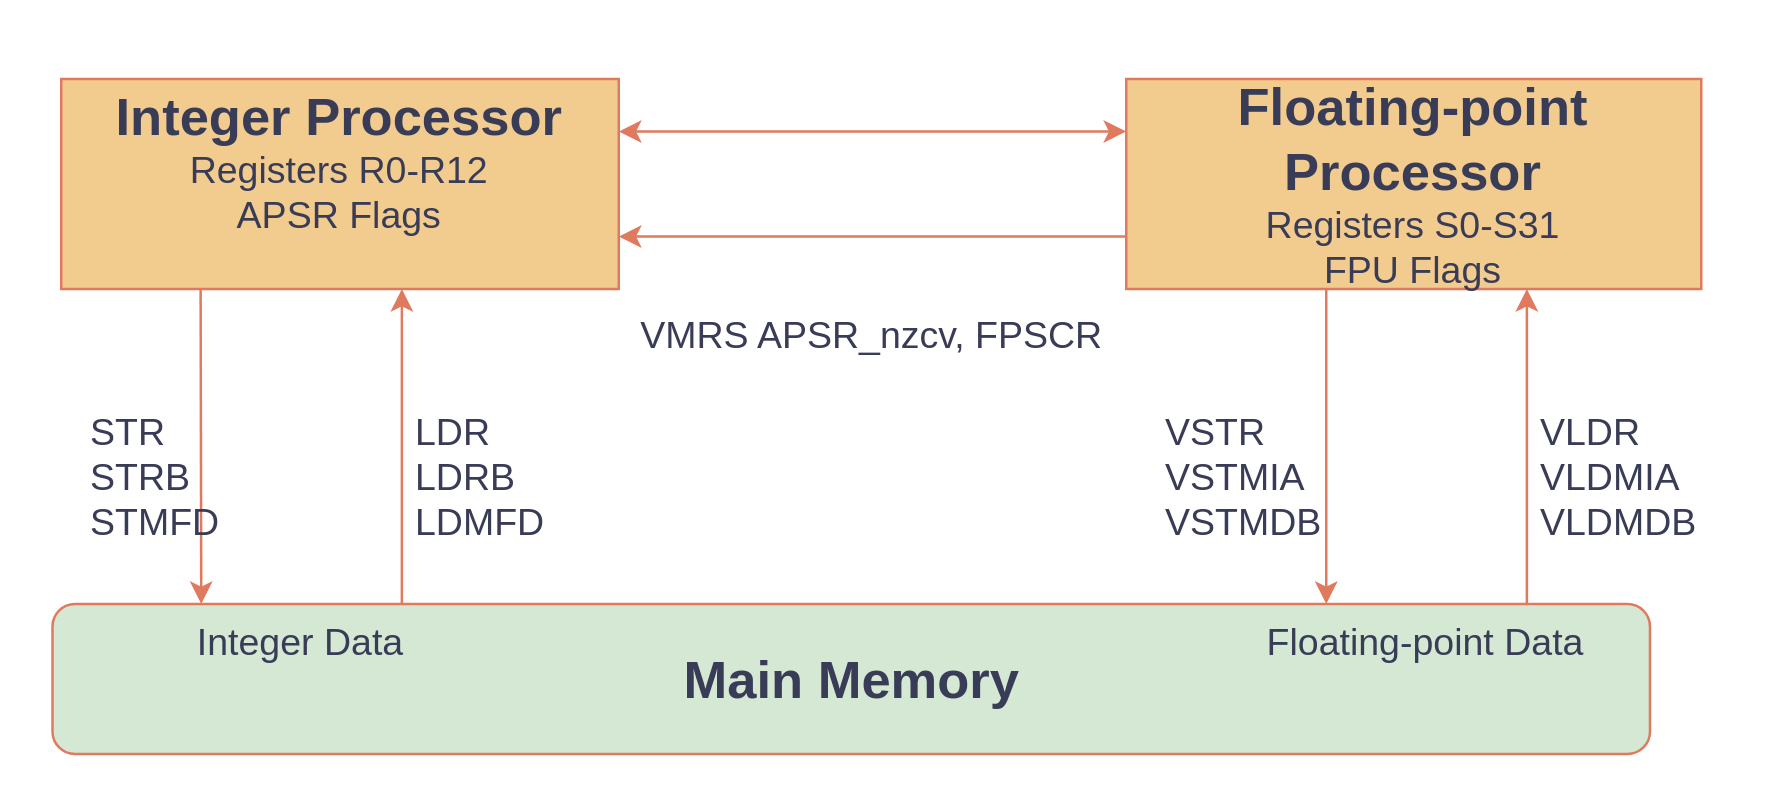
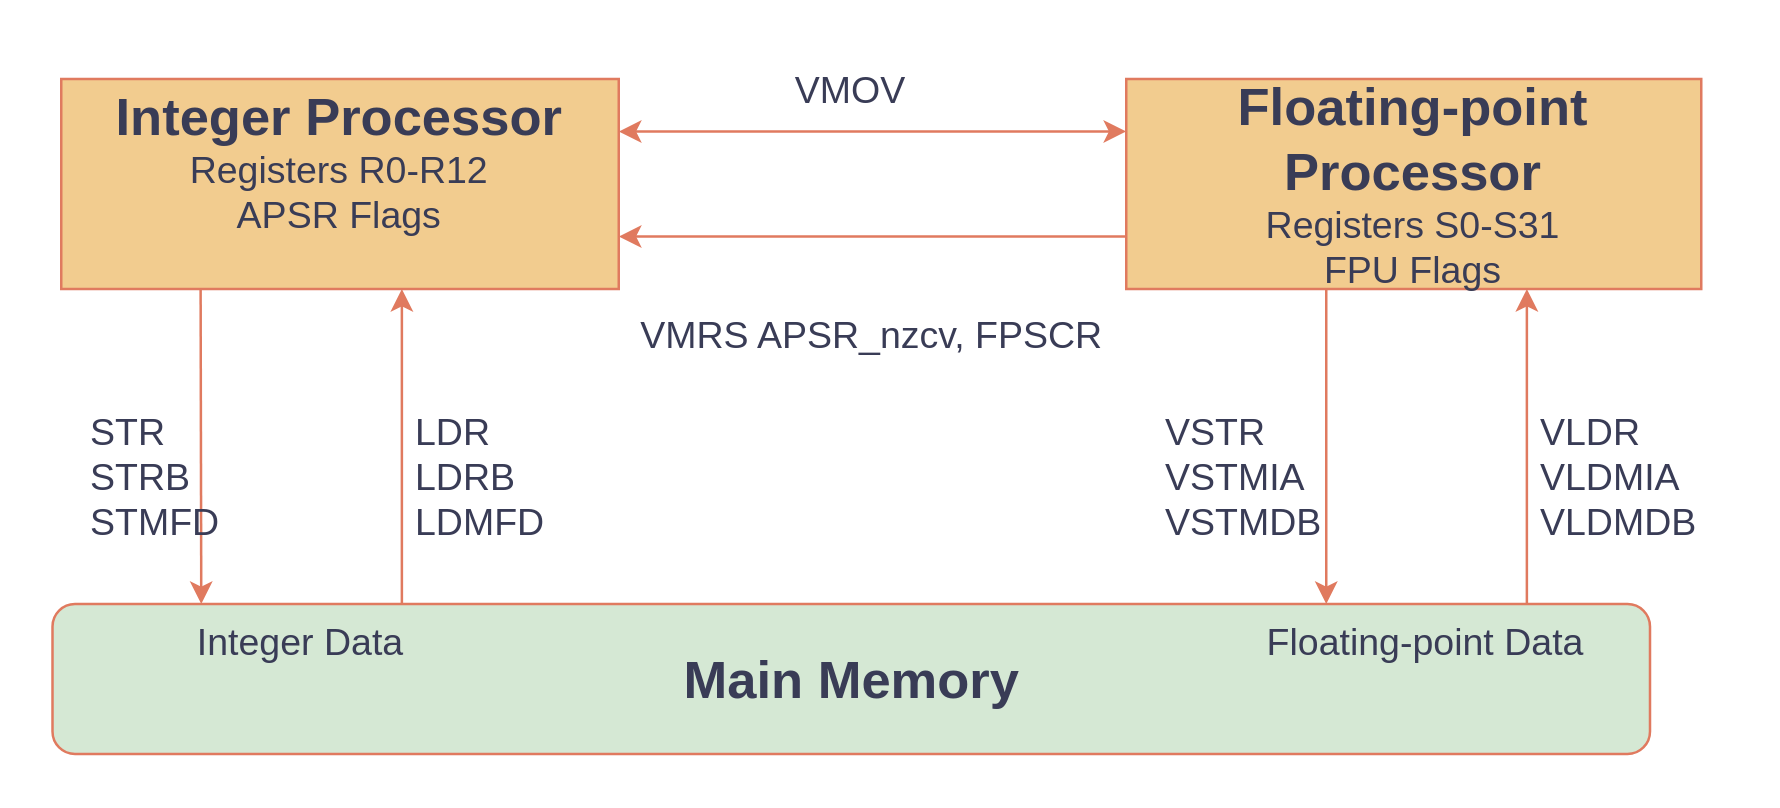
none -> (851, 89)
